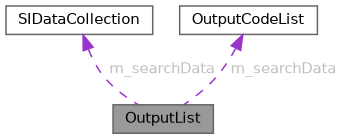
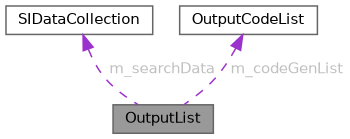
(281, 70) -> (285, 70)
